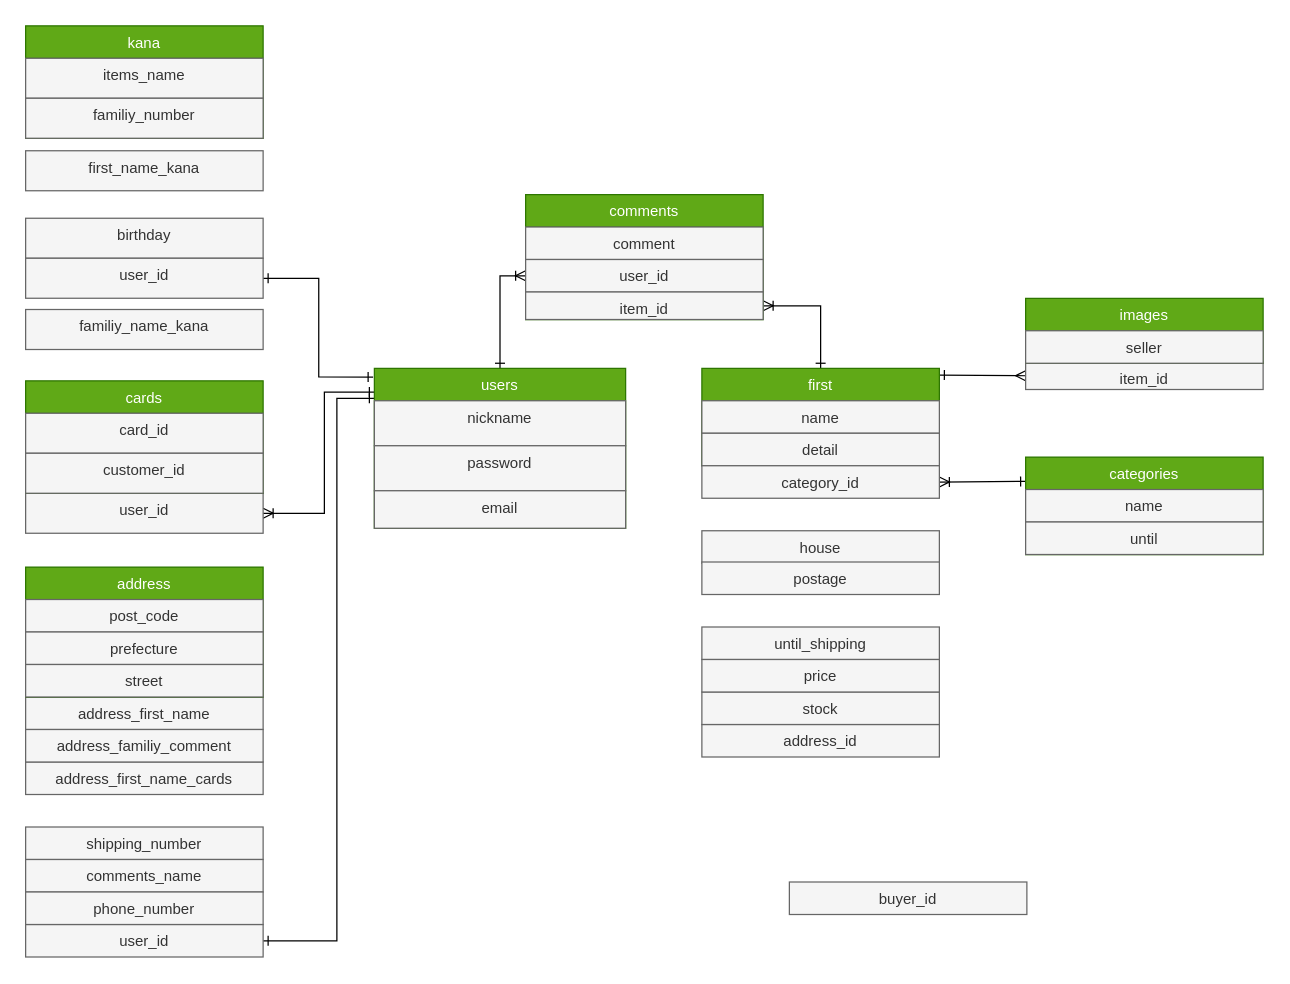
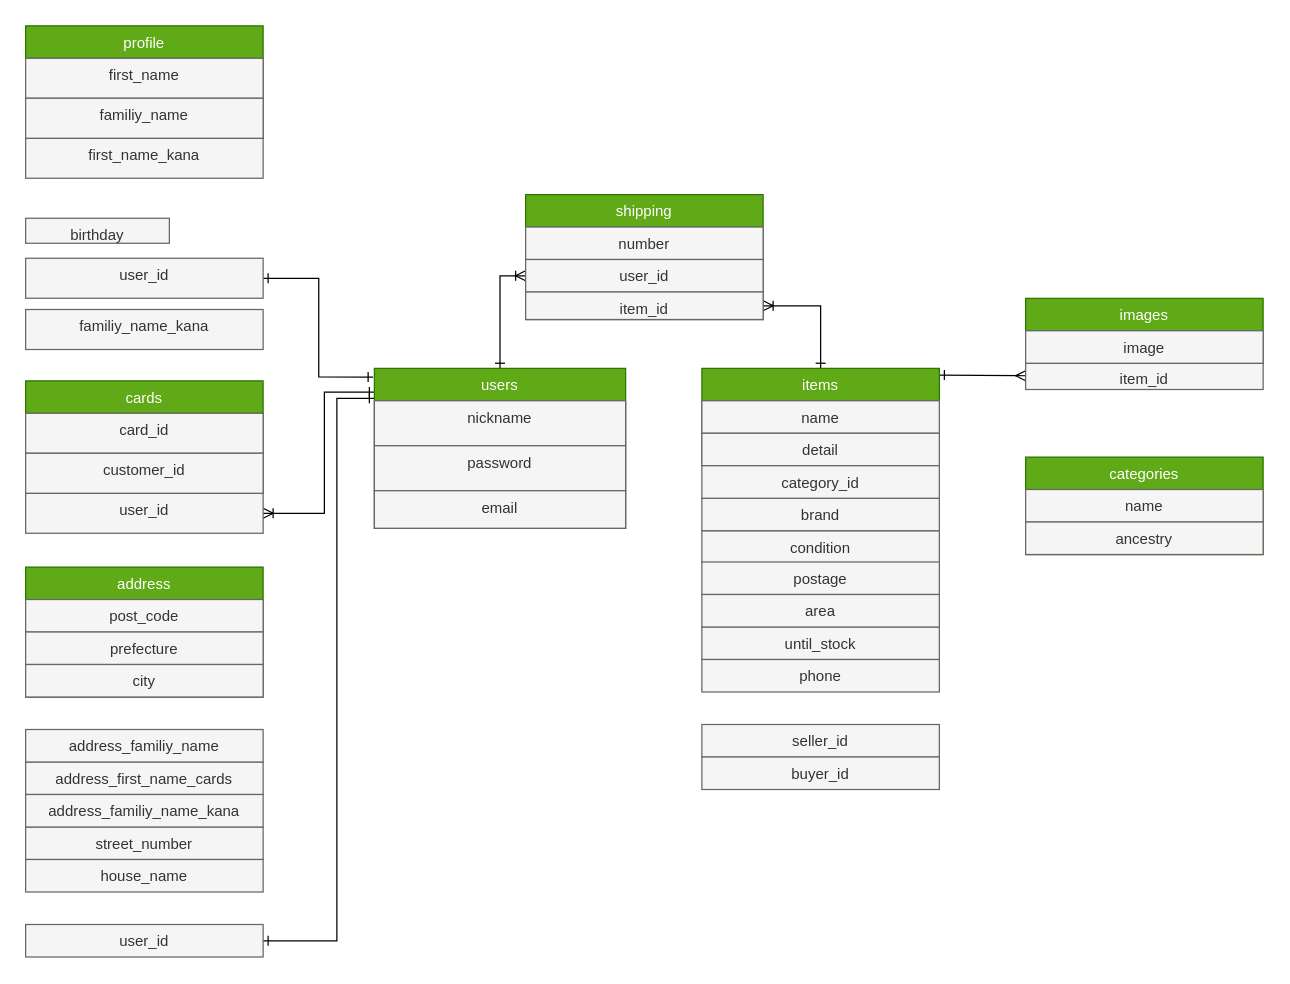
(144, 43) -> (144, 43)
(144, 75) -> (144, 75)
(144, 115) -> (144, 115)
(144, 171) -> (144, 158)
(644, 211) -> (644, 211)
(144, 238) -> (98, 231)
(644, 244) -> (644, 244)
(1144, 348) -> (1144, 348)
(820, 385) -> (820, 385)
(983, 482) -> none
none -> (821, 514)
(1144, 539) -> (1144, 539)
(820, 548) -> (820, 548)
none -> (821, 611)
(820, 644) -> (820, 644)
(820, 676) -> (820, 676)
(144, 681) -> (144, 681)
(821, 708) -> none
(144, 713) -> none
(820, 741) -> (820, 741)
(144, 746) -> (144, 746)
none -> (144, 811)
(144, 844) -> (144, 844)
(144, 876) -> (144, 876)
(908, 898) -> (821, 773)
(144, 908) -> none
